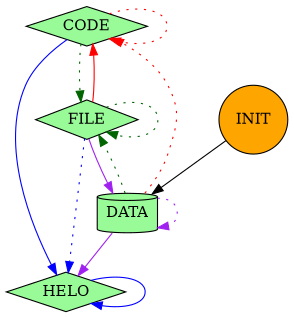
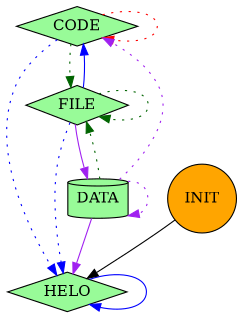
(94, 79) -> (84, 71)
(176, 111) -> (163, 107)
(16, 146) -> (8, 148)
(194, 164) -> (136, 247)
